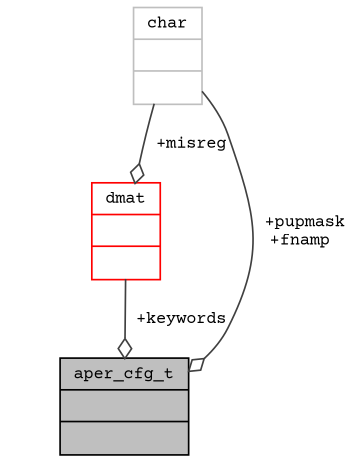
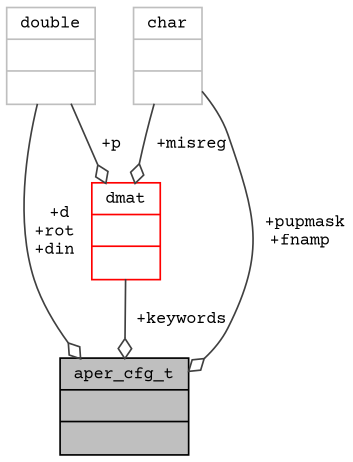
none -> (51, 56)
